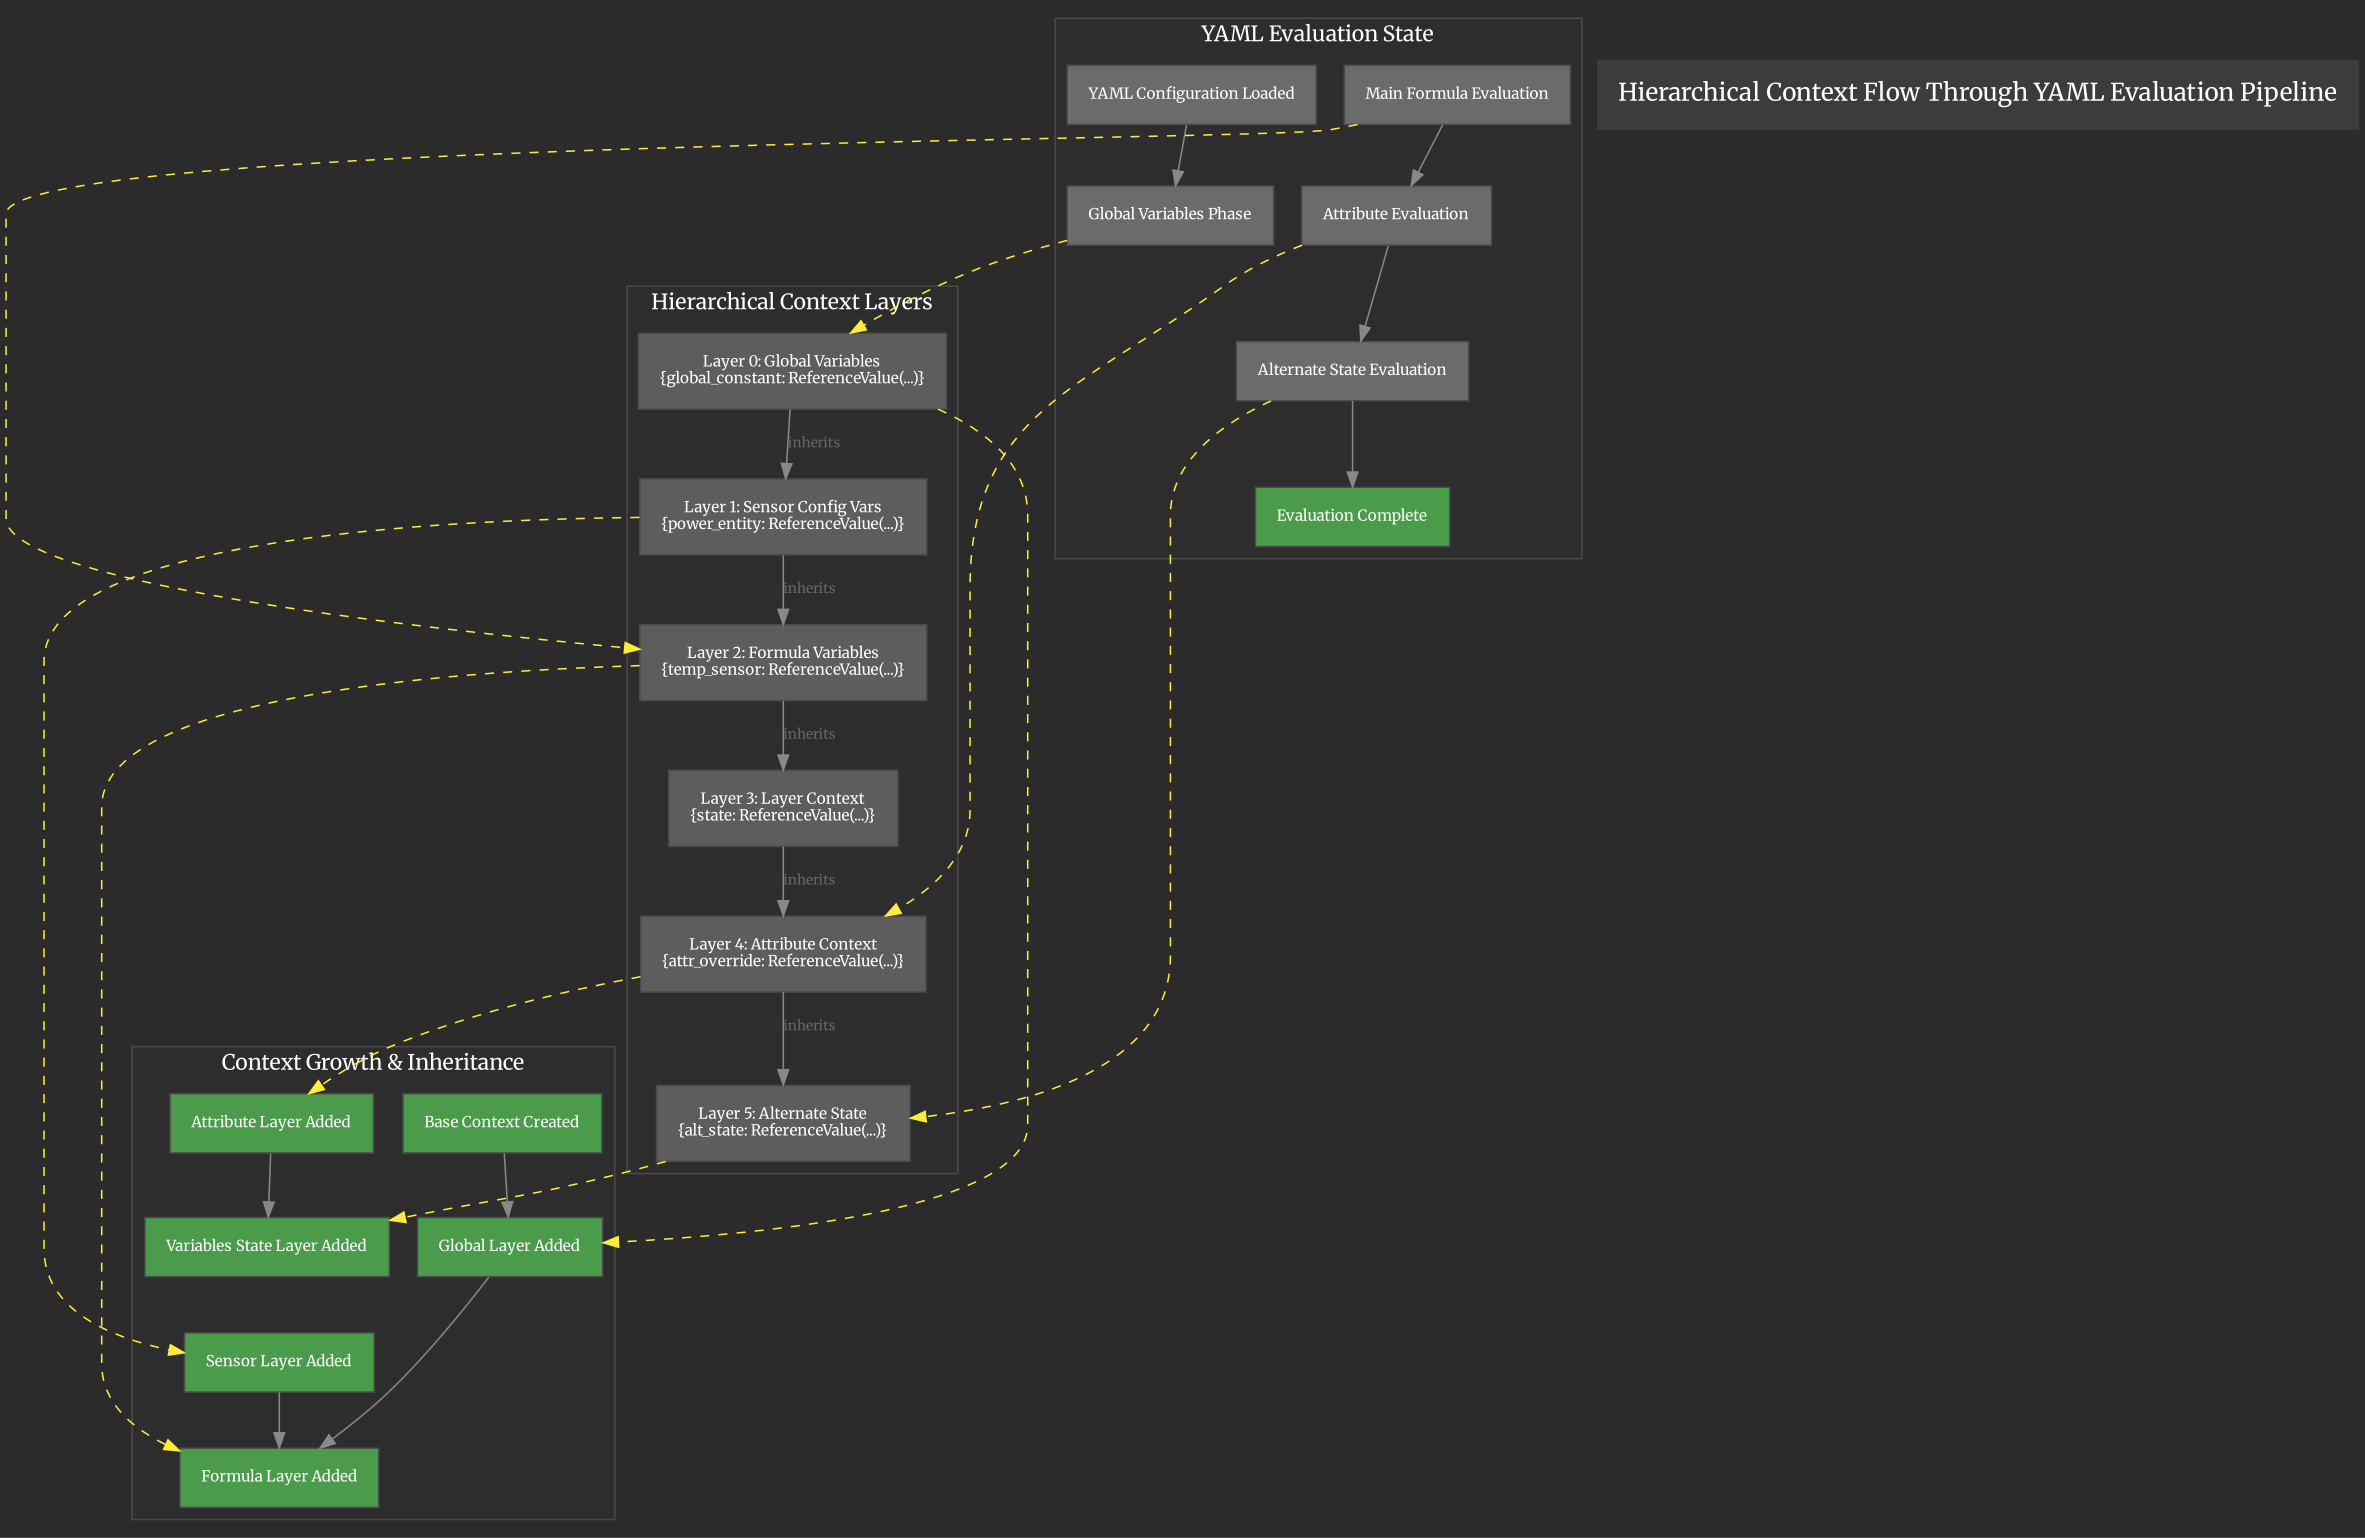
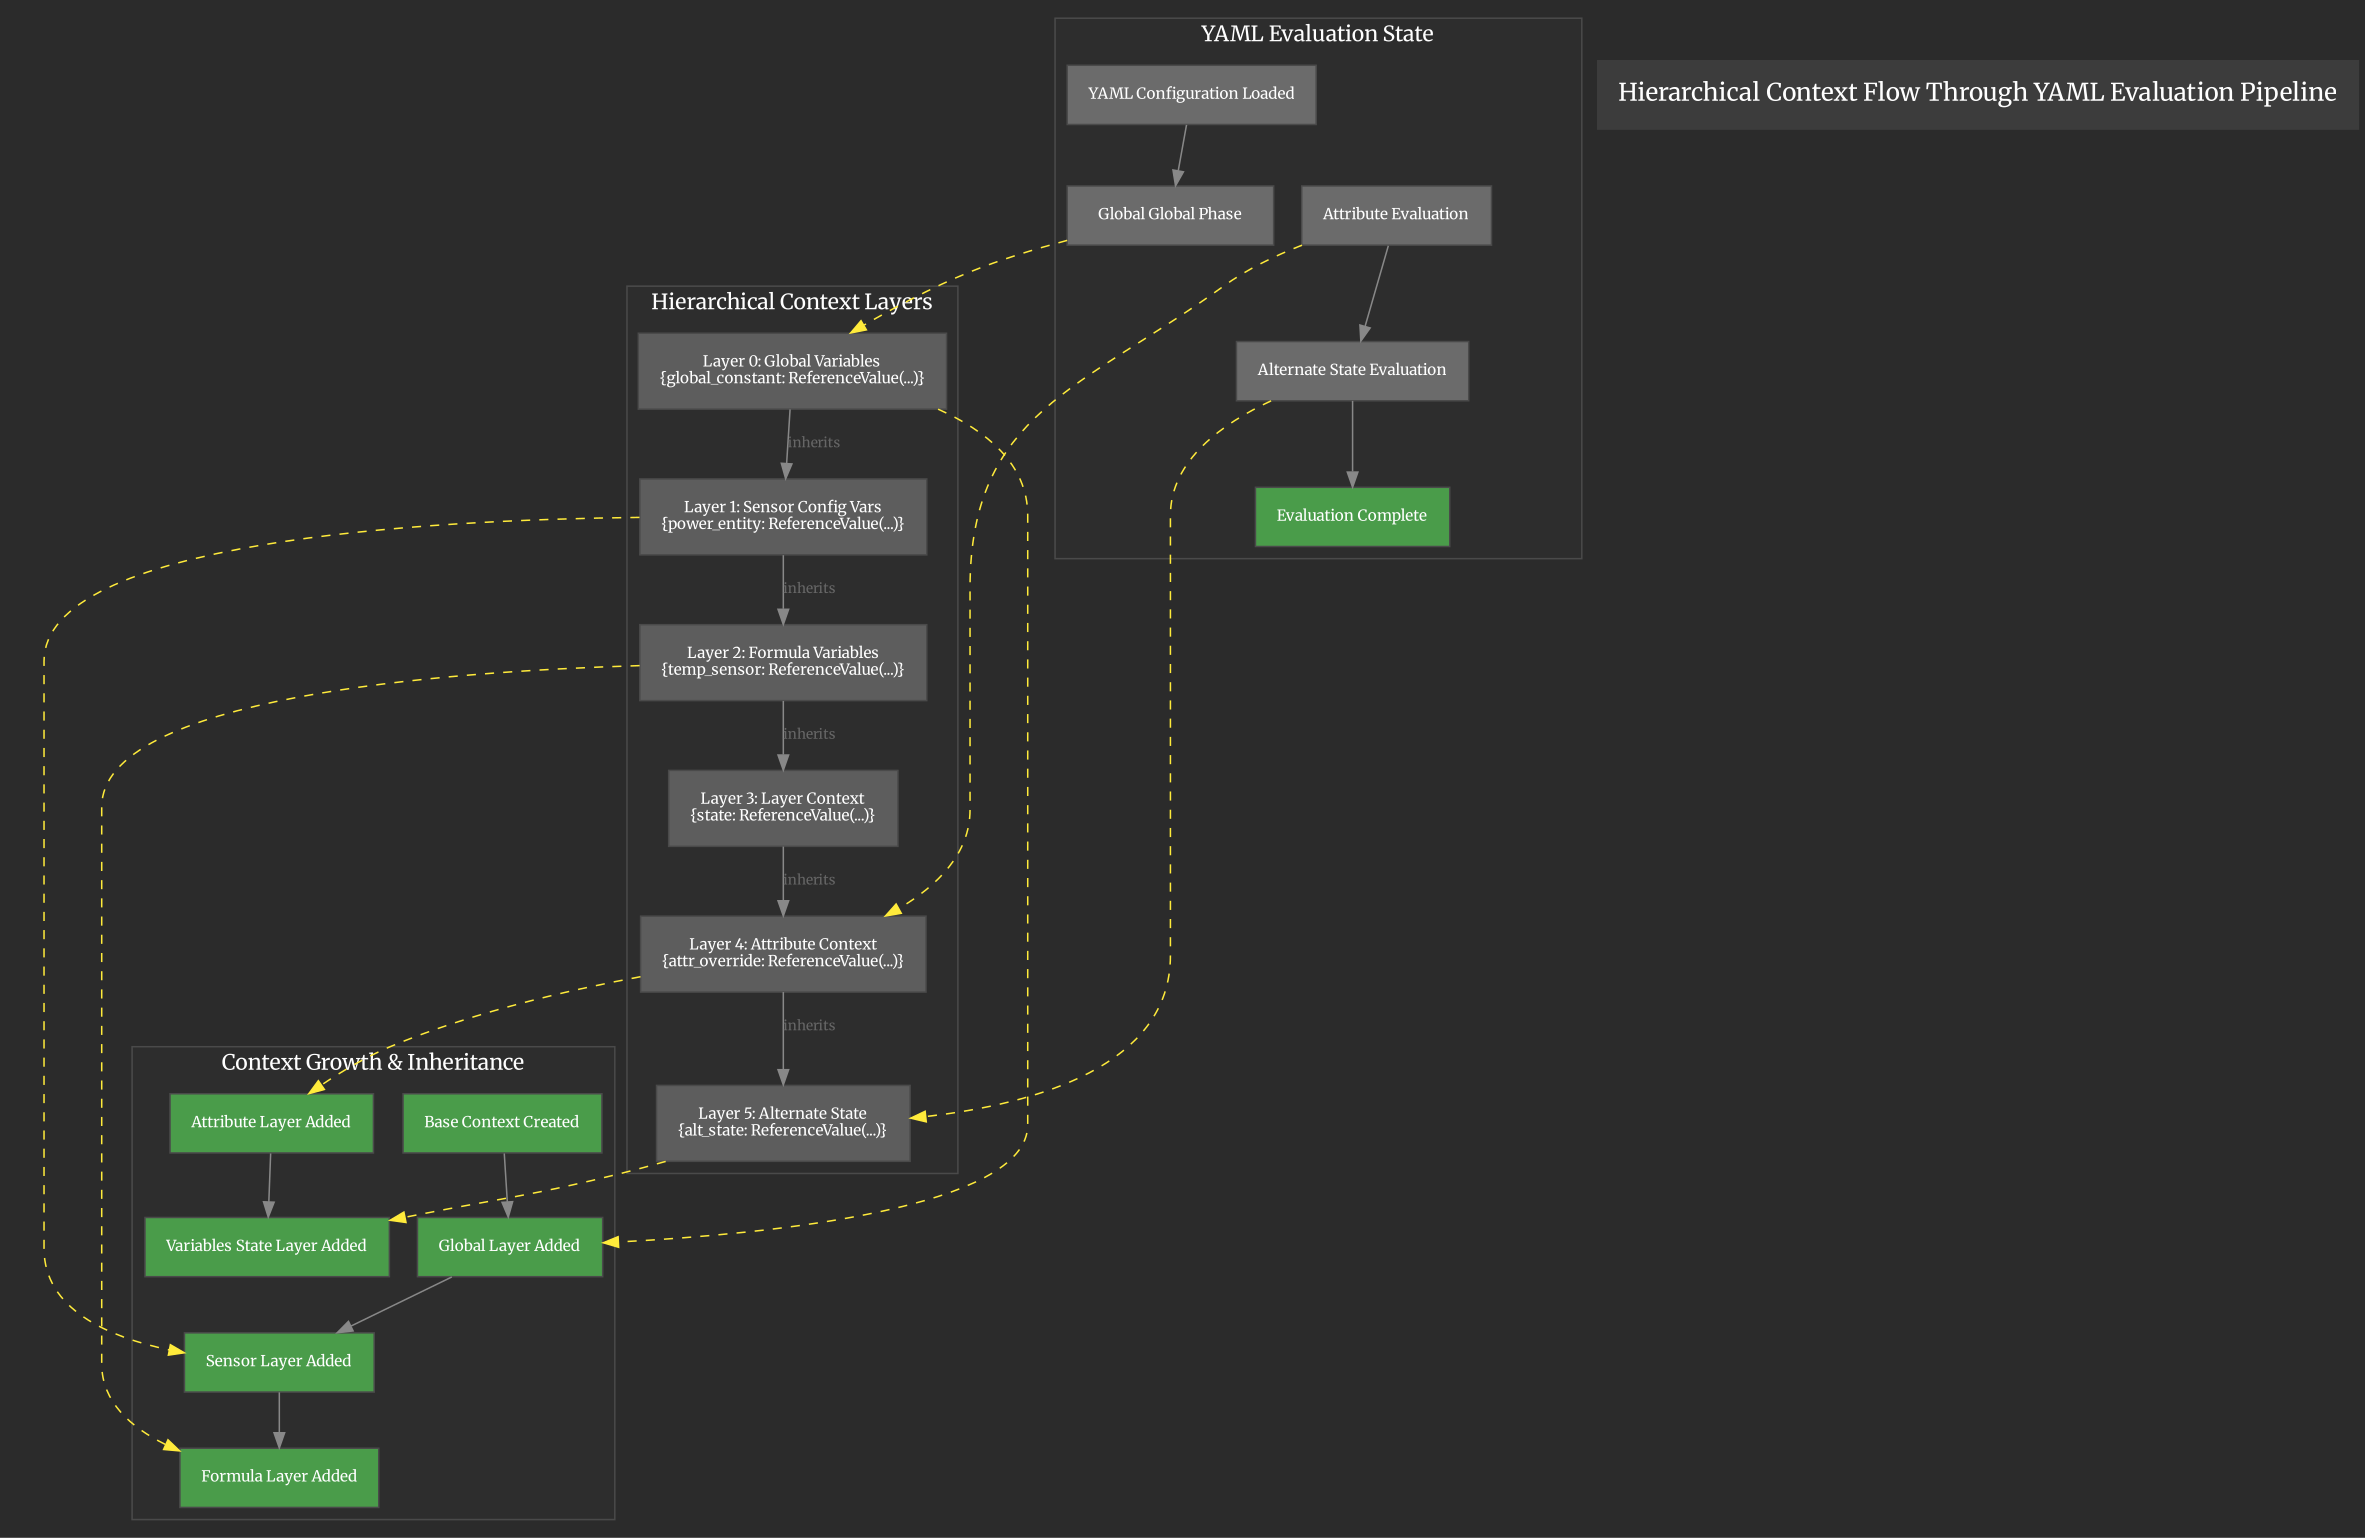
(1457, 95) -> none
(1170, 216) -> (1170, 216)
(416, 1364) -> (401, 1301)
